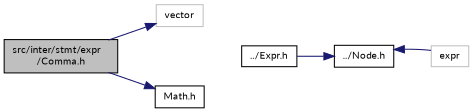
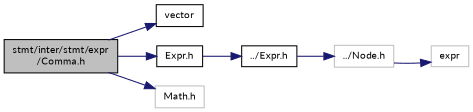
(180, 16) -> (180, 16)
(418, 49) -> (407, 63)
(61, 56) -> (61, 56)
none -> (180, 56)
(364, 56) -> (364, 56)
(180, 97) -> (180, 97)
